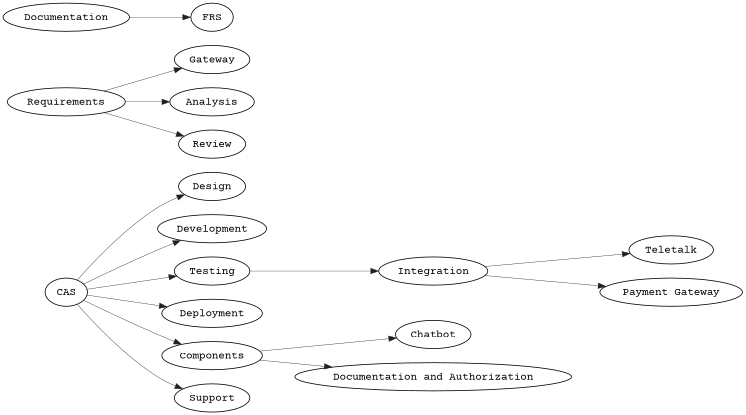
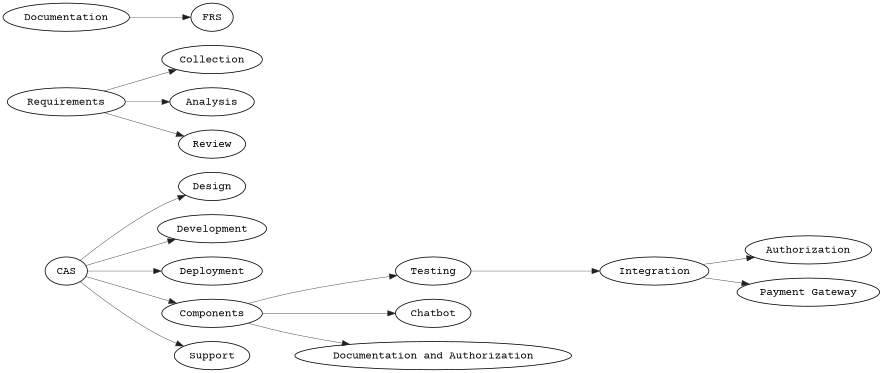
(212, 60) -> (212, 60)
(671, 250) -> (808, 250)
(128, 283) -> (318, 288)
